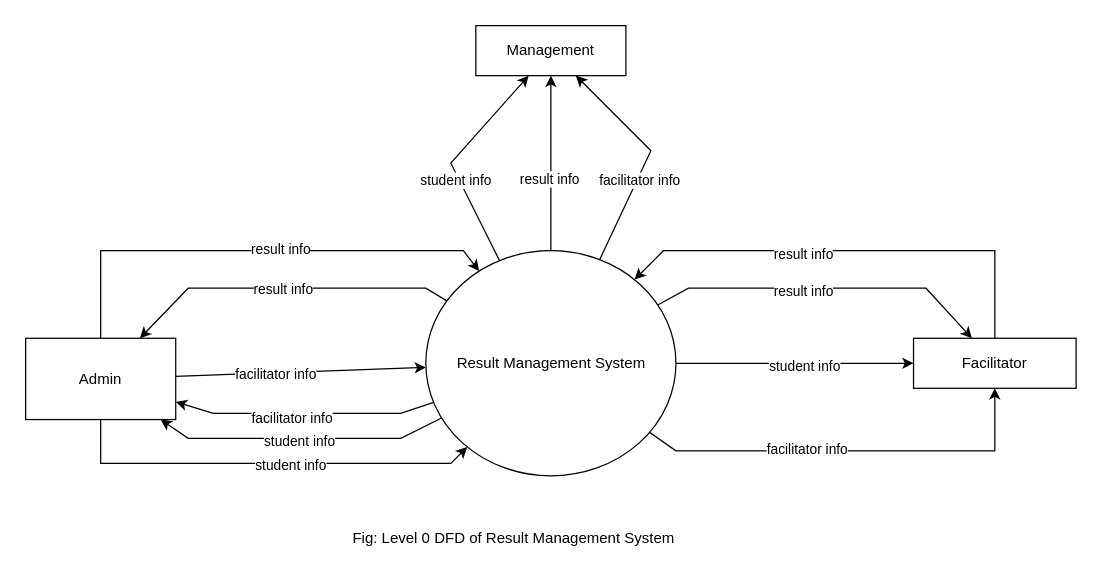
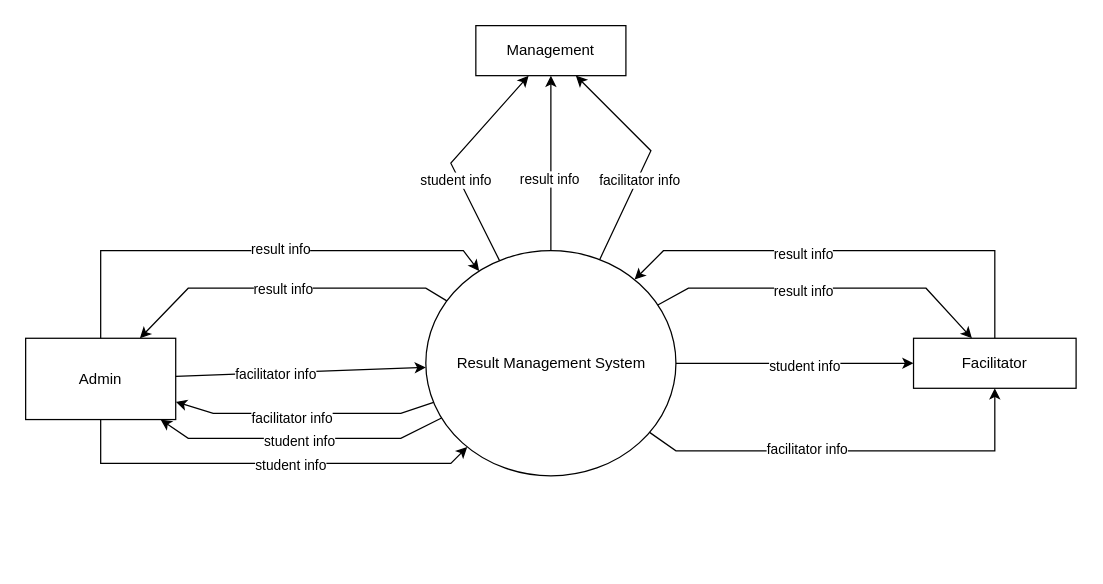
(513, 538) -> none
